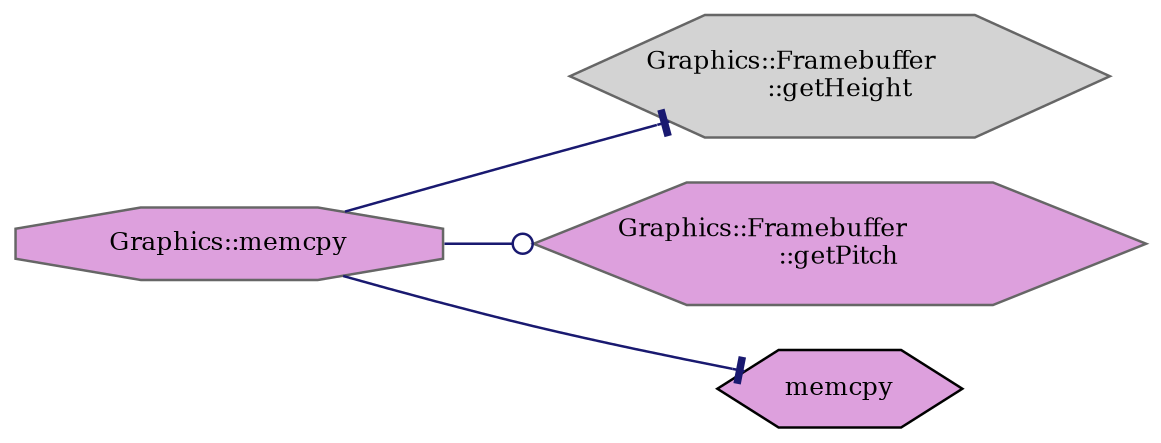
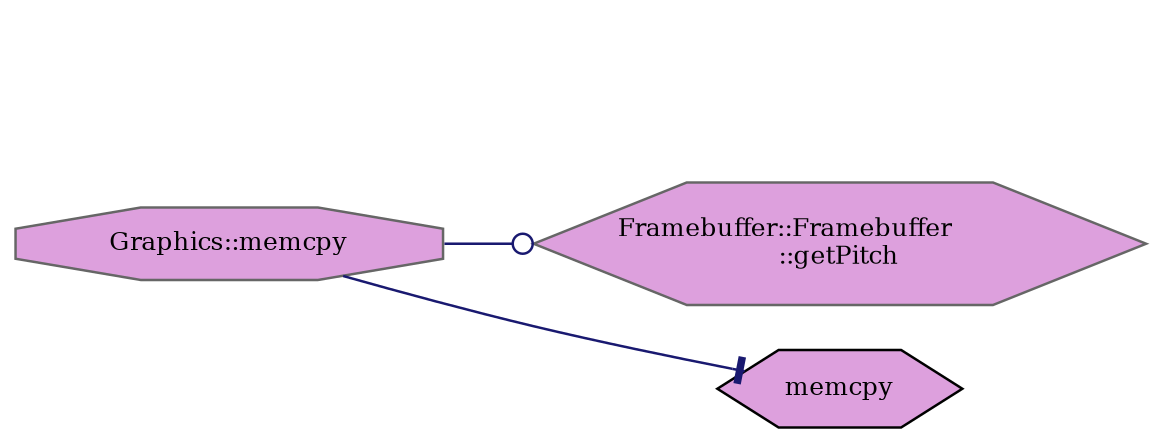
(840, 76) -> none
(840, 244) -> (840, 244)
